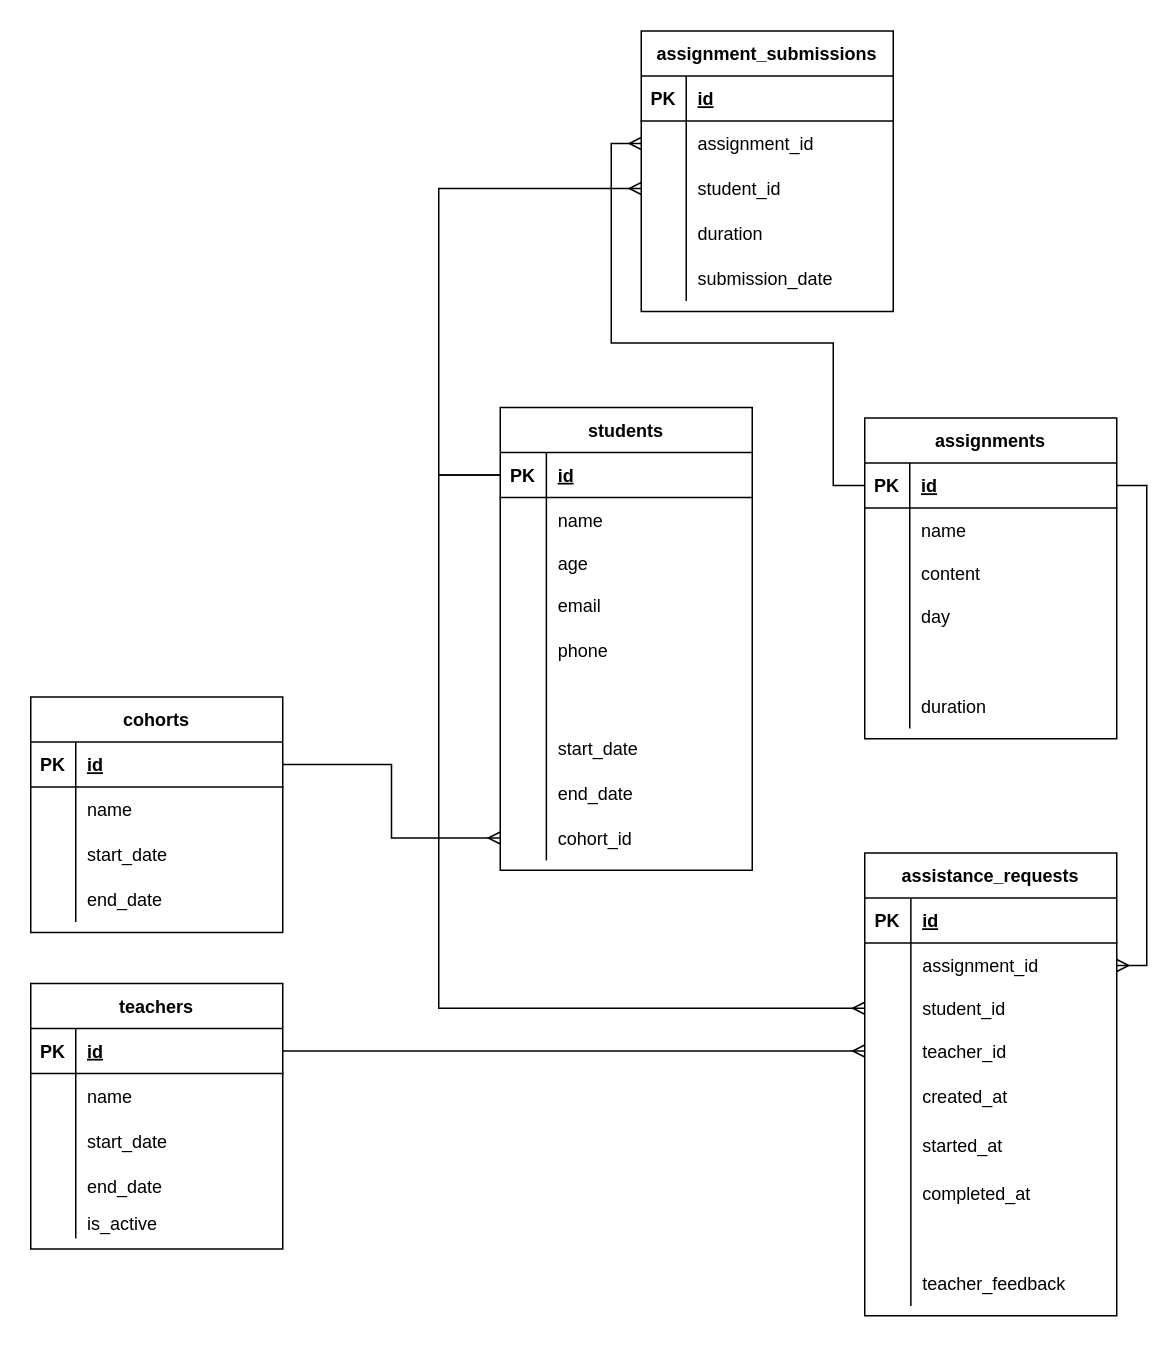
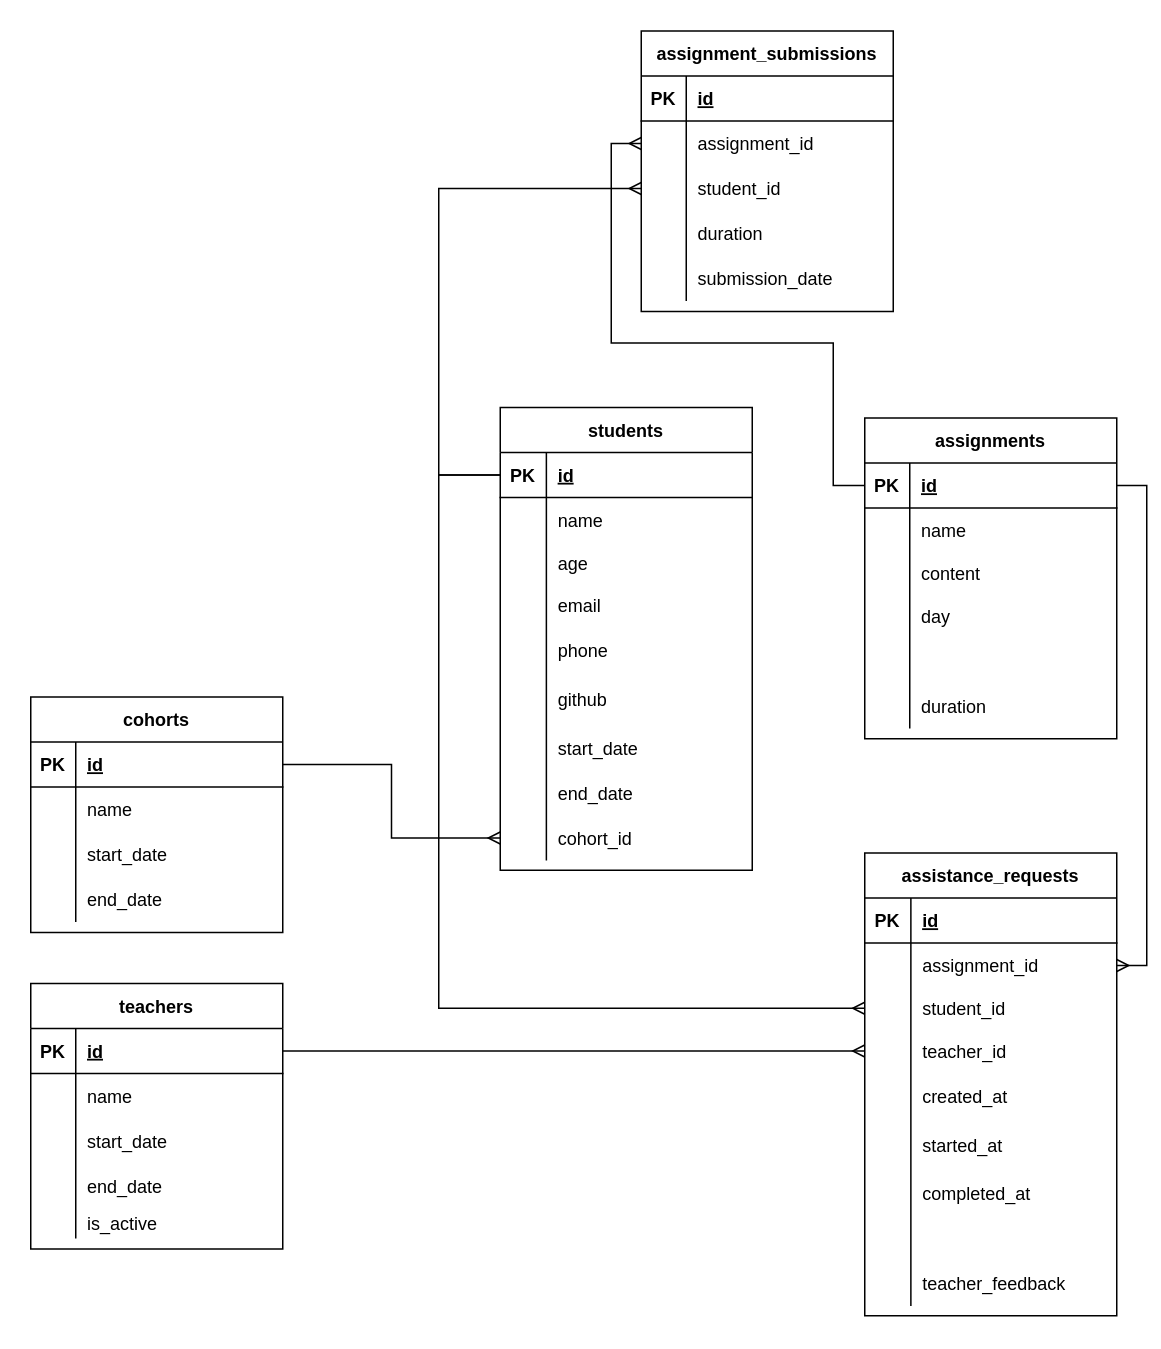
none -> (649, 699)
